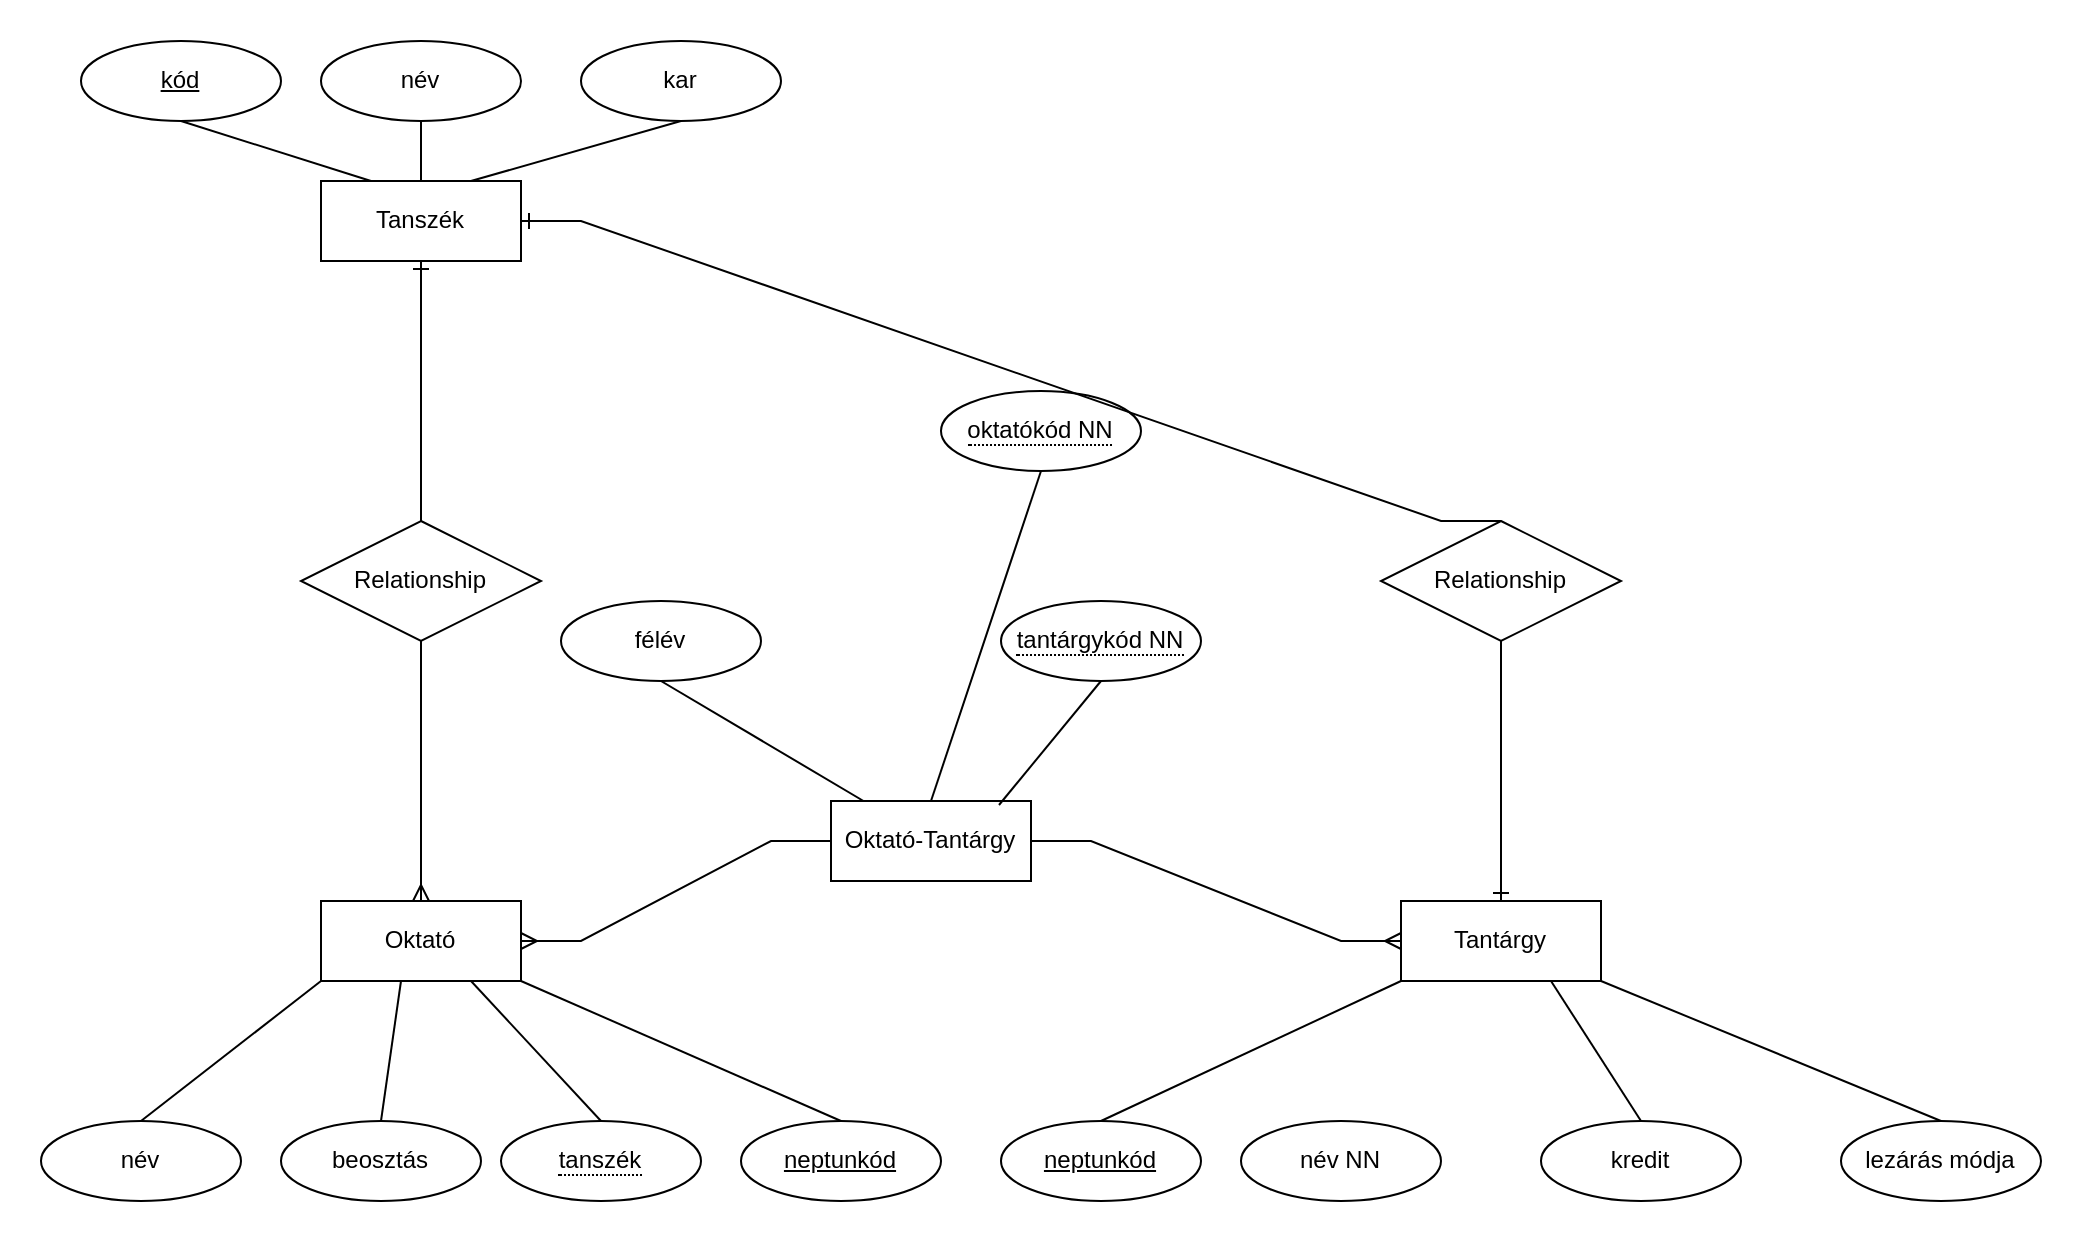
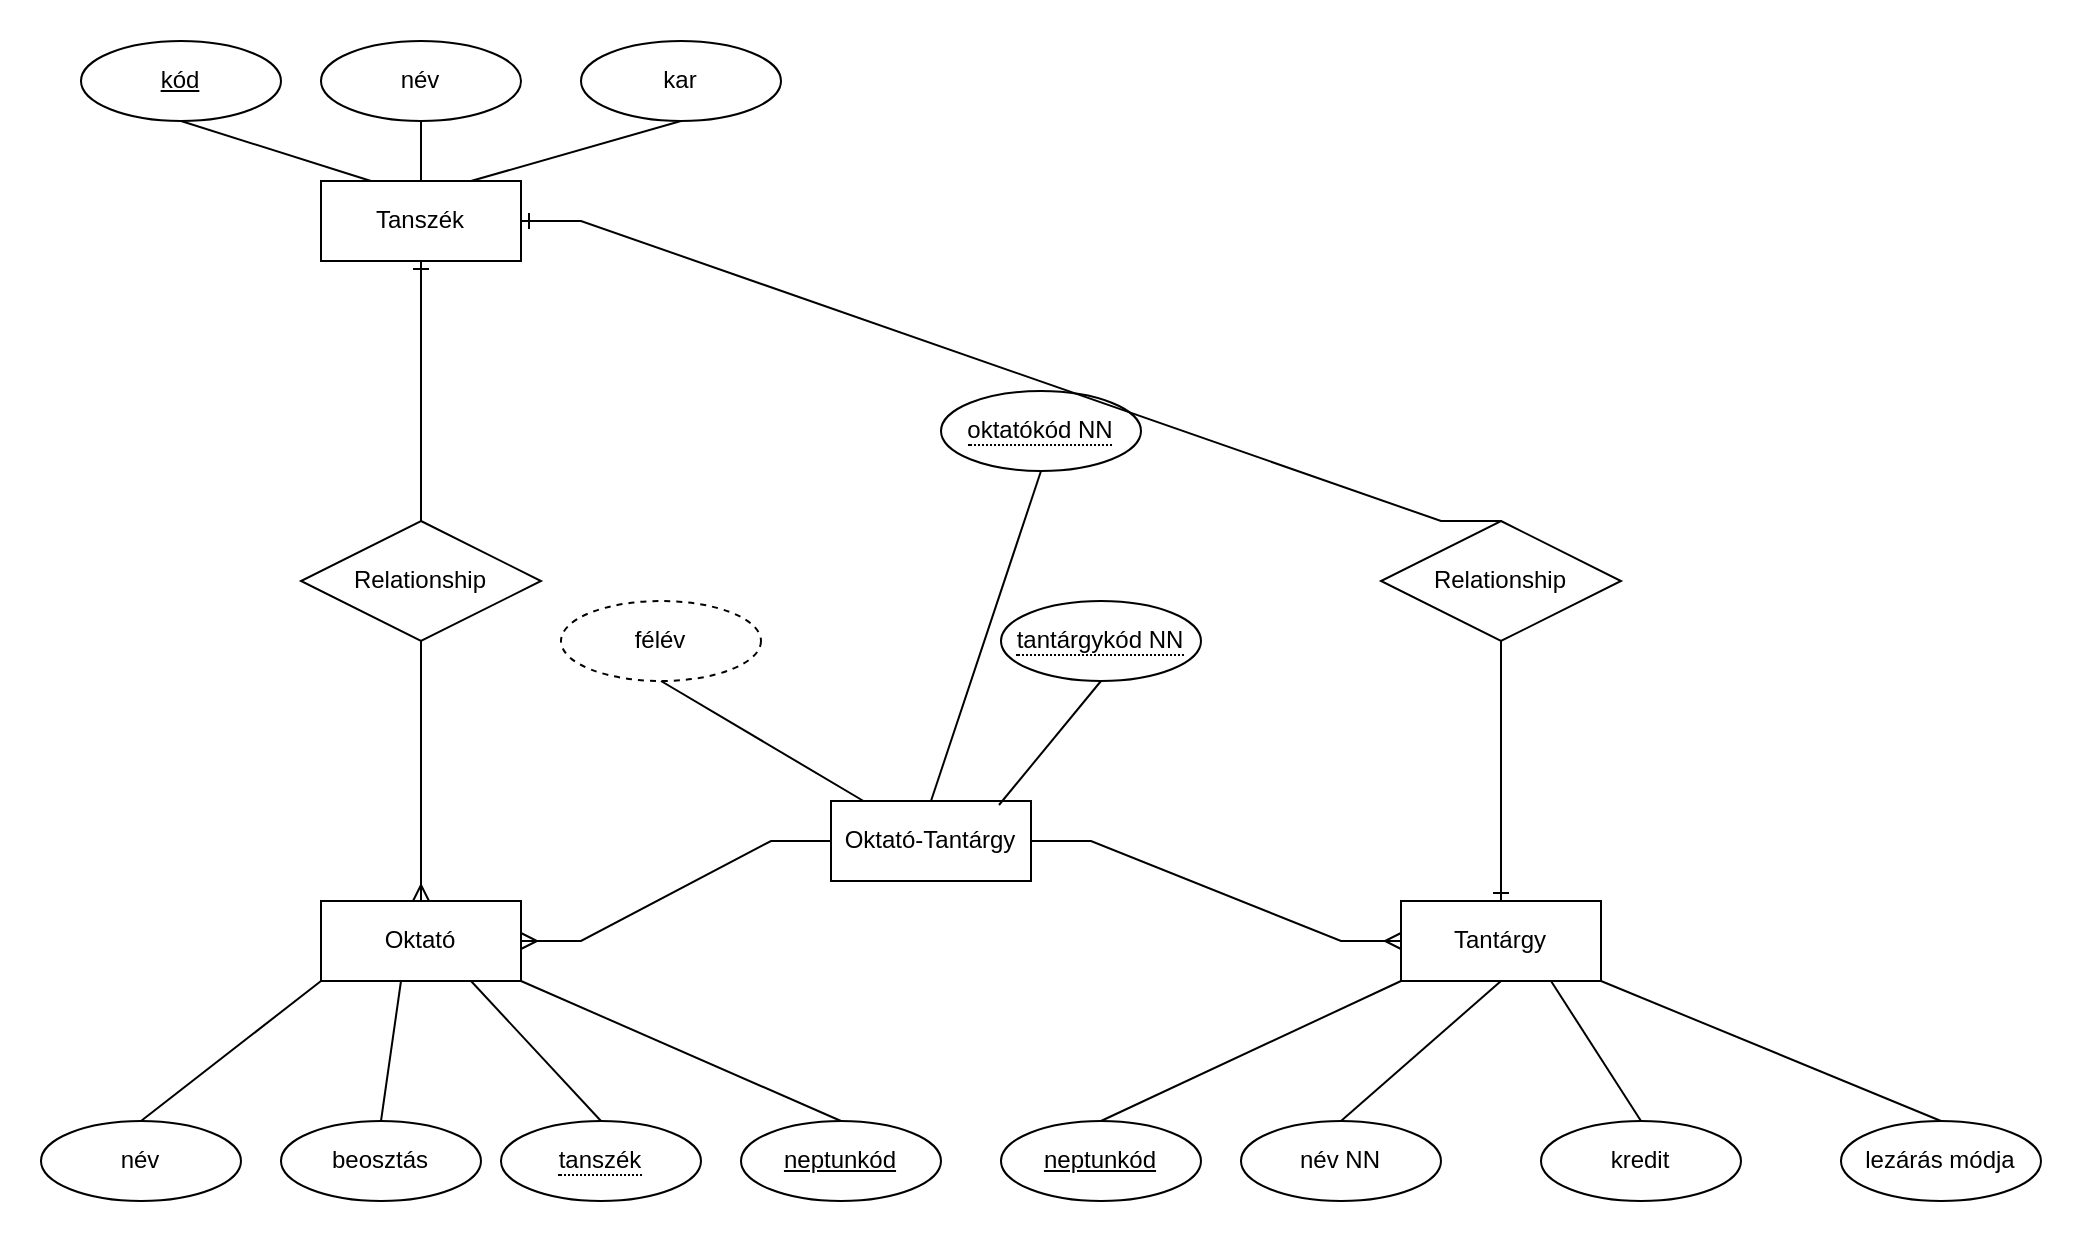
(661, 641) -> (661, 641)
none -> (1421, 1051)
